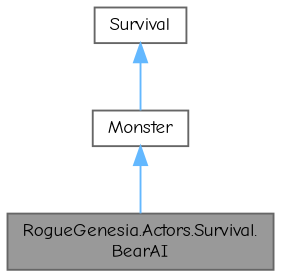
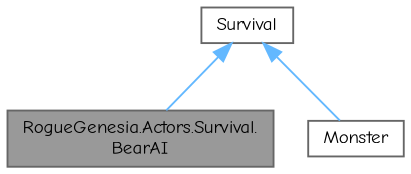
(141, 189) -> (192, 84)
